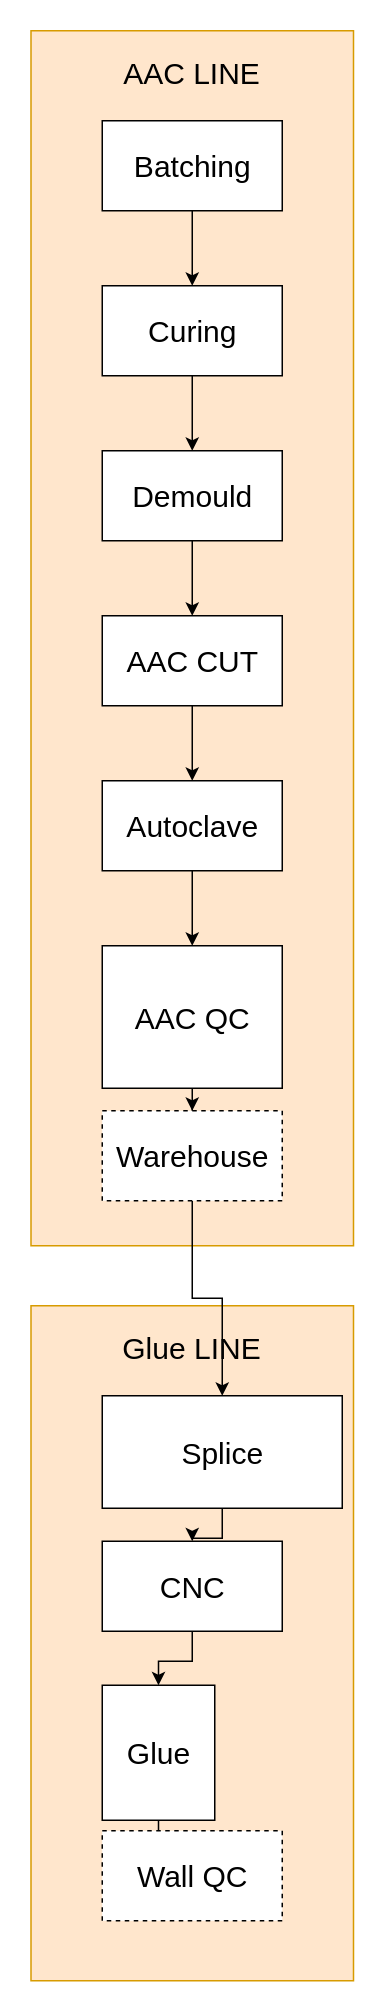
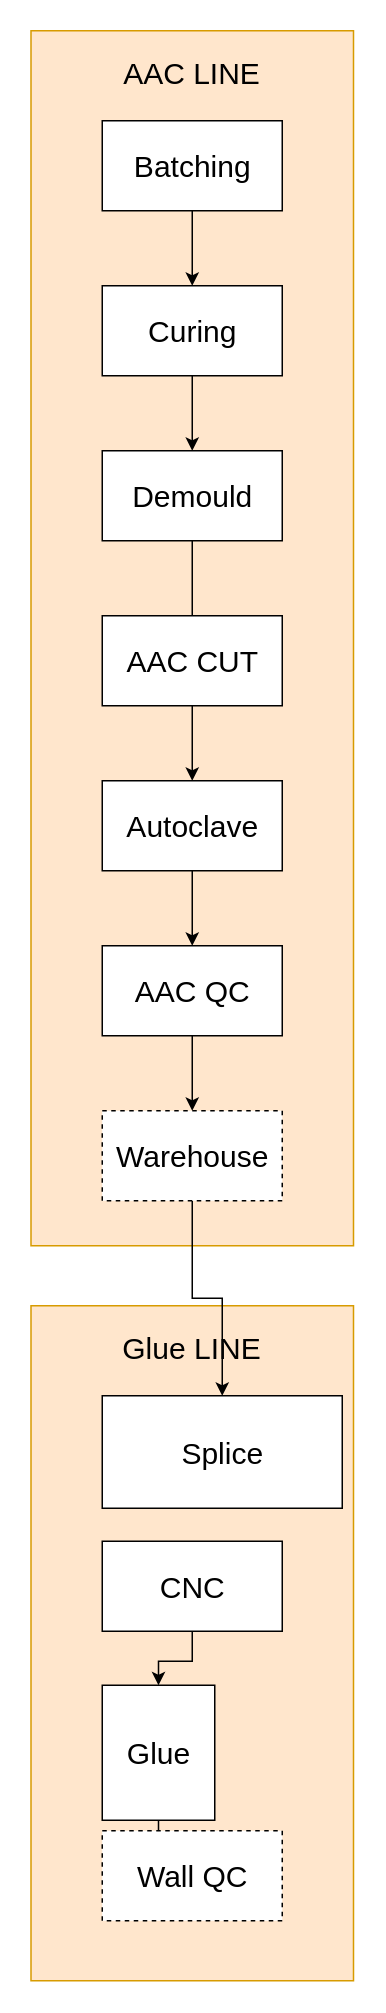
(192, 604) -> (192, 608)
(192, 1017) -> (192, 991)
(219, 1538) -> none
